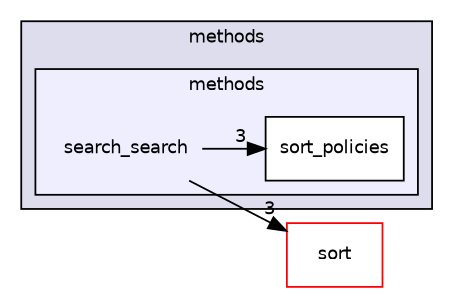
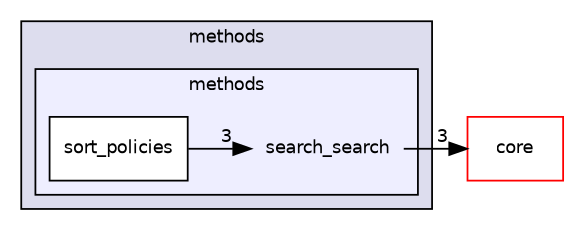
(225, 149) -> (211, 149)
(335, 255) -> (515, 149)
